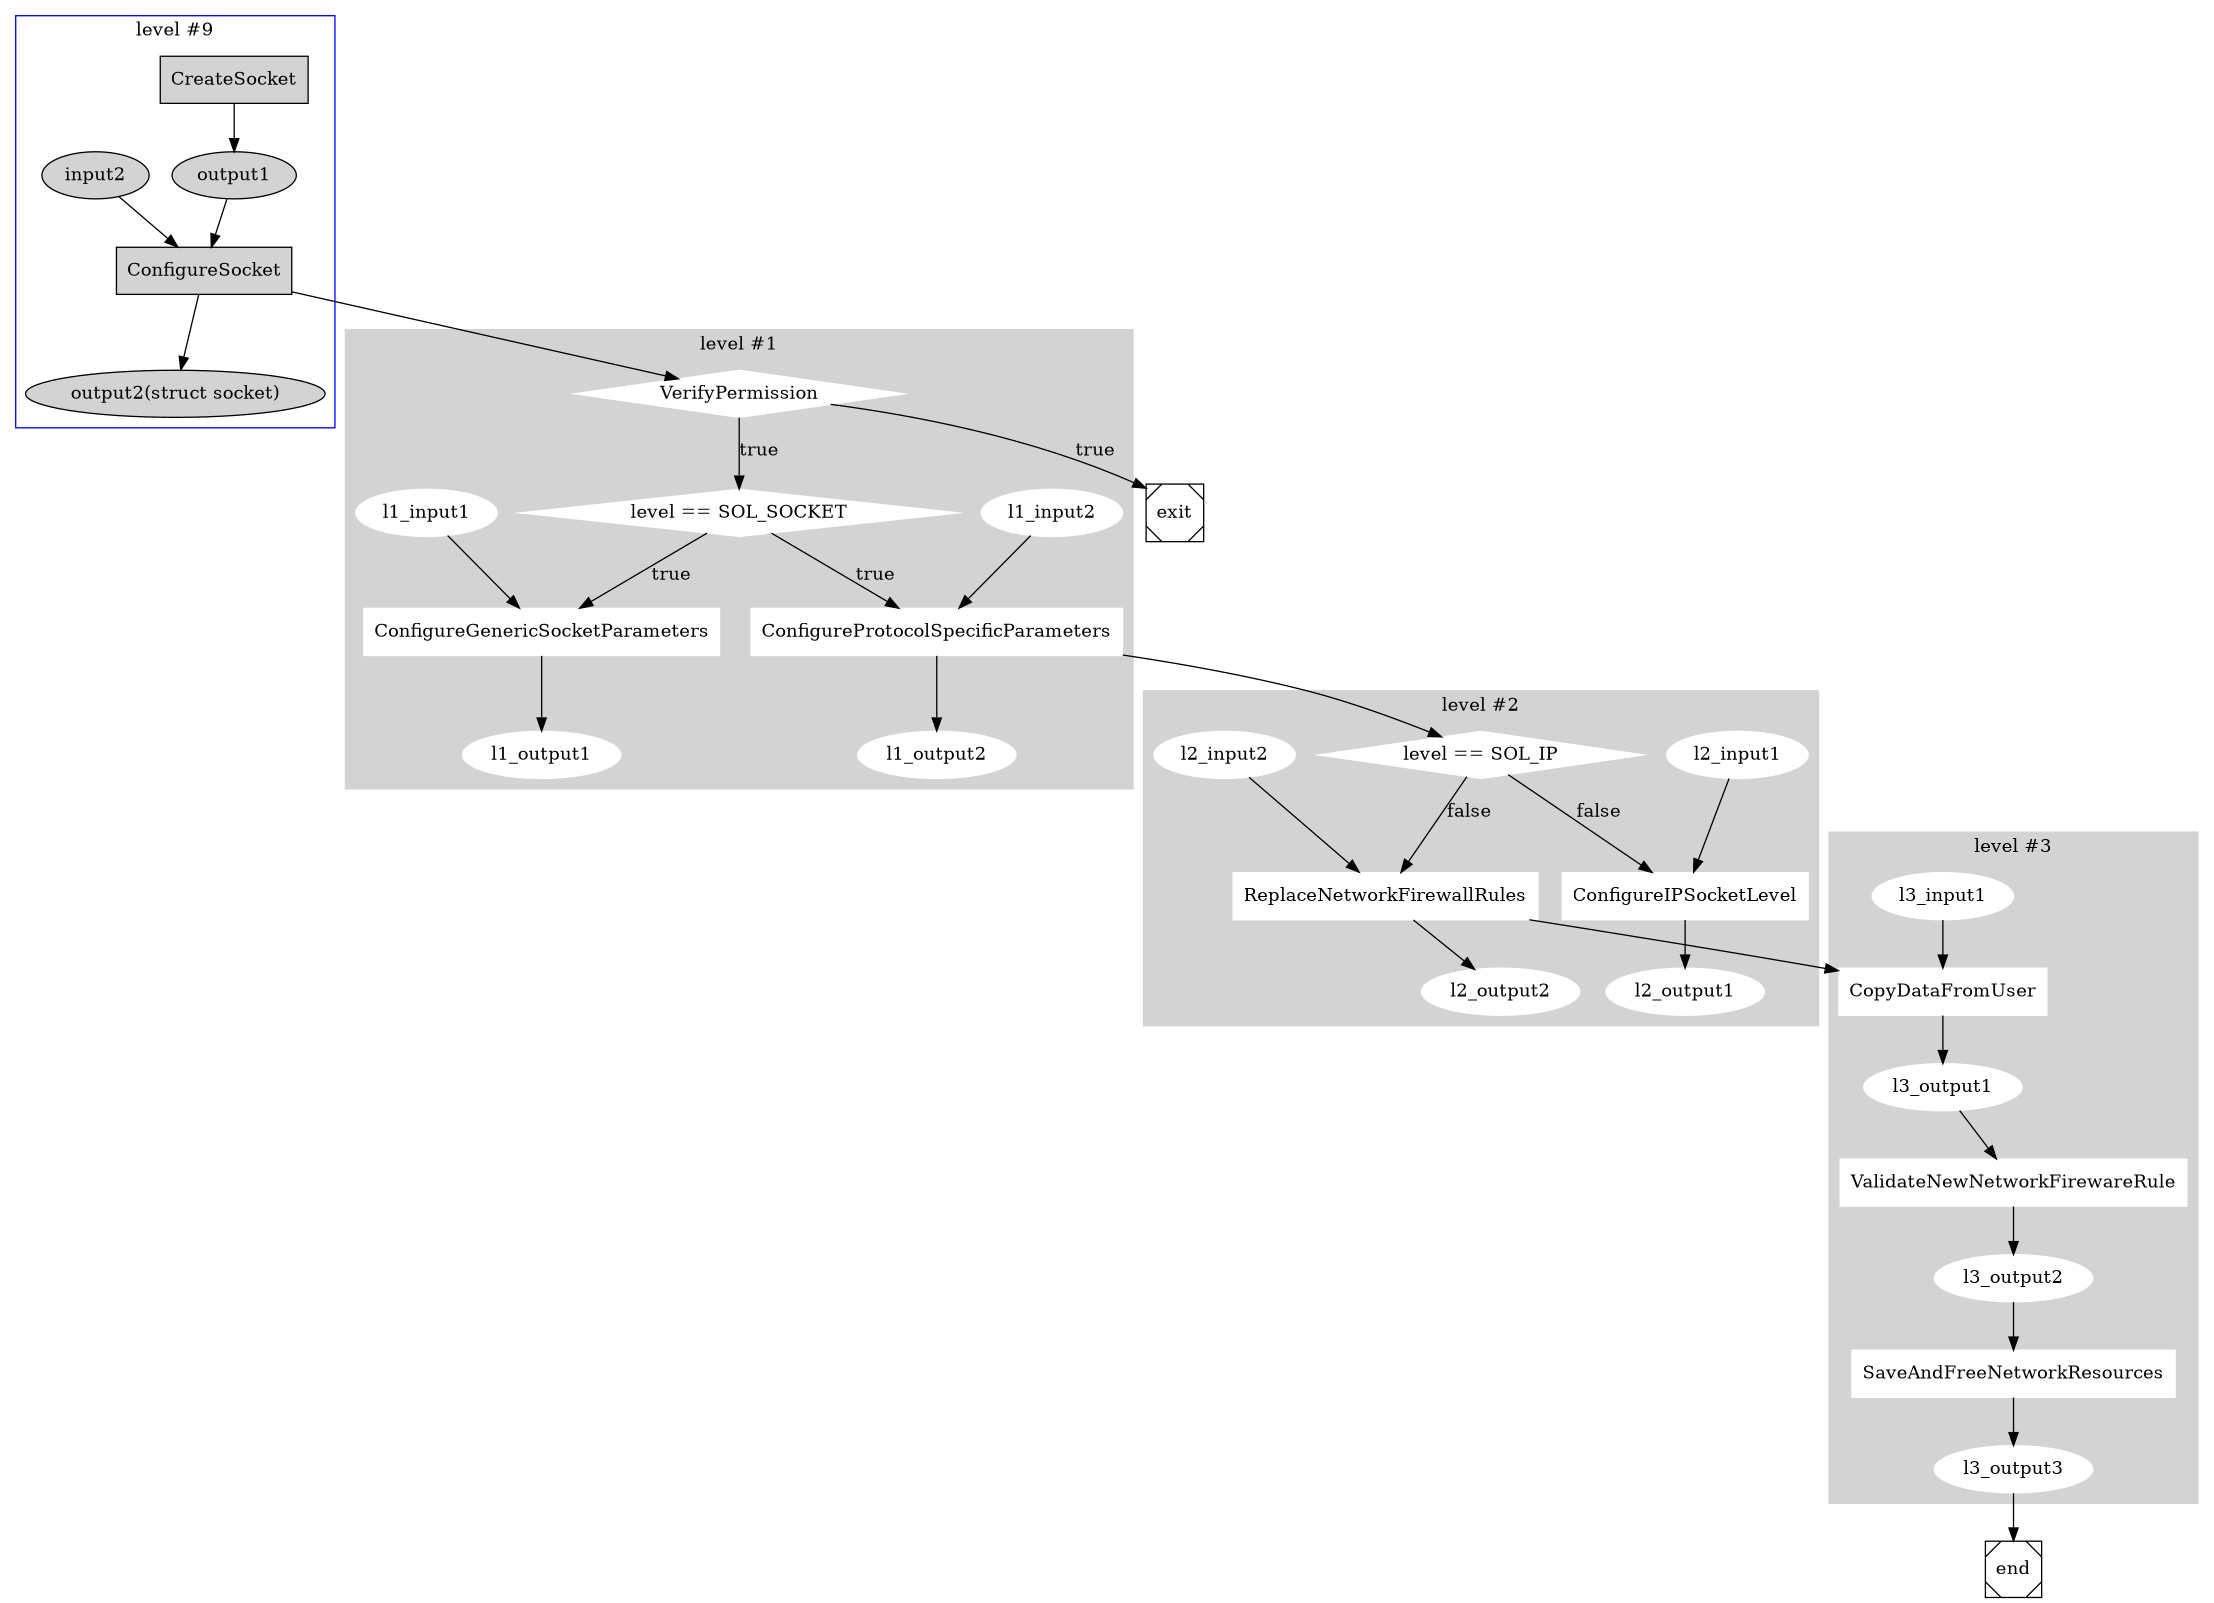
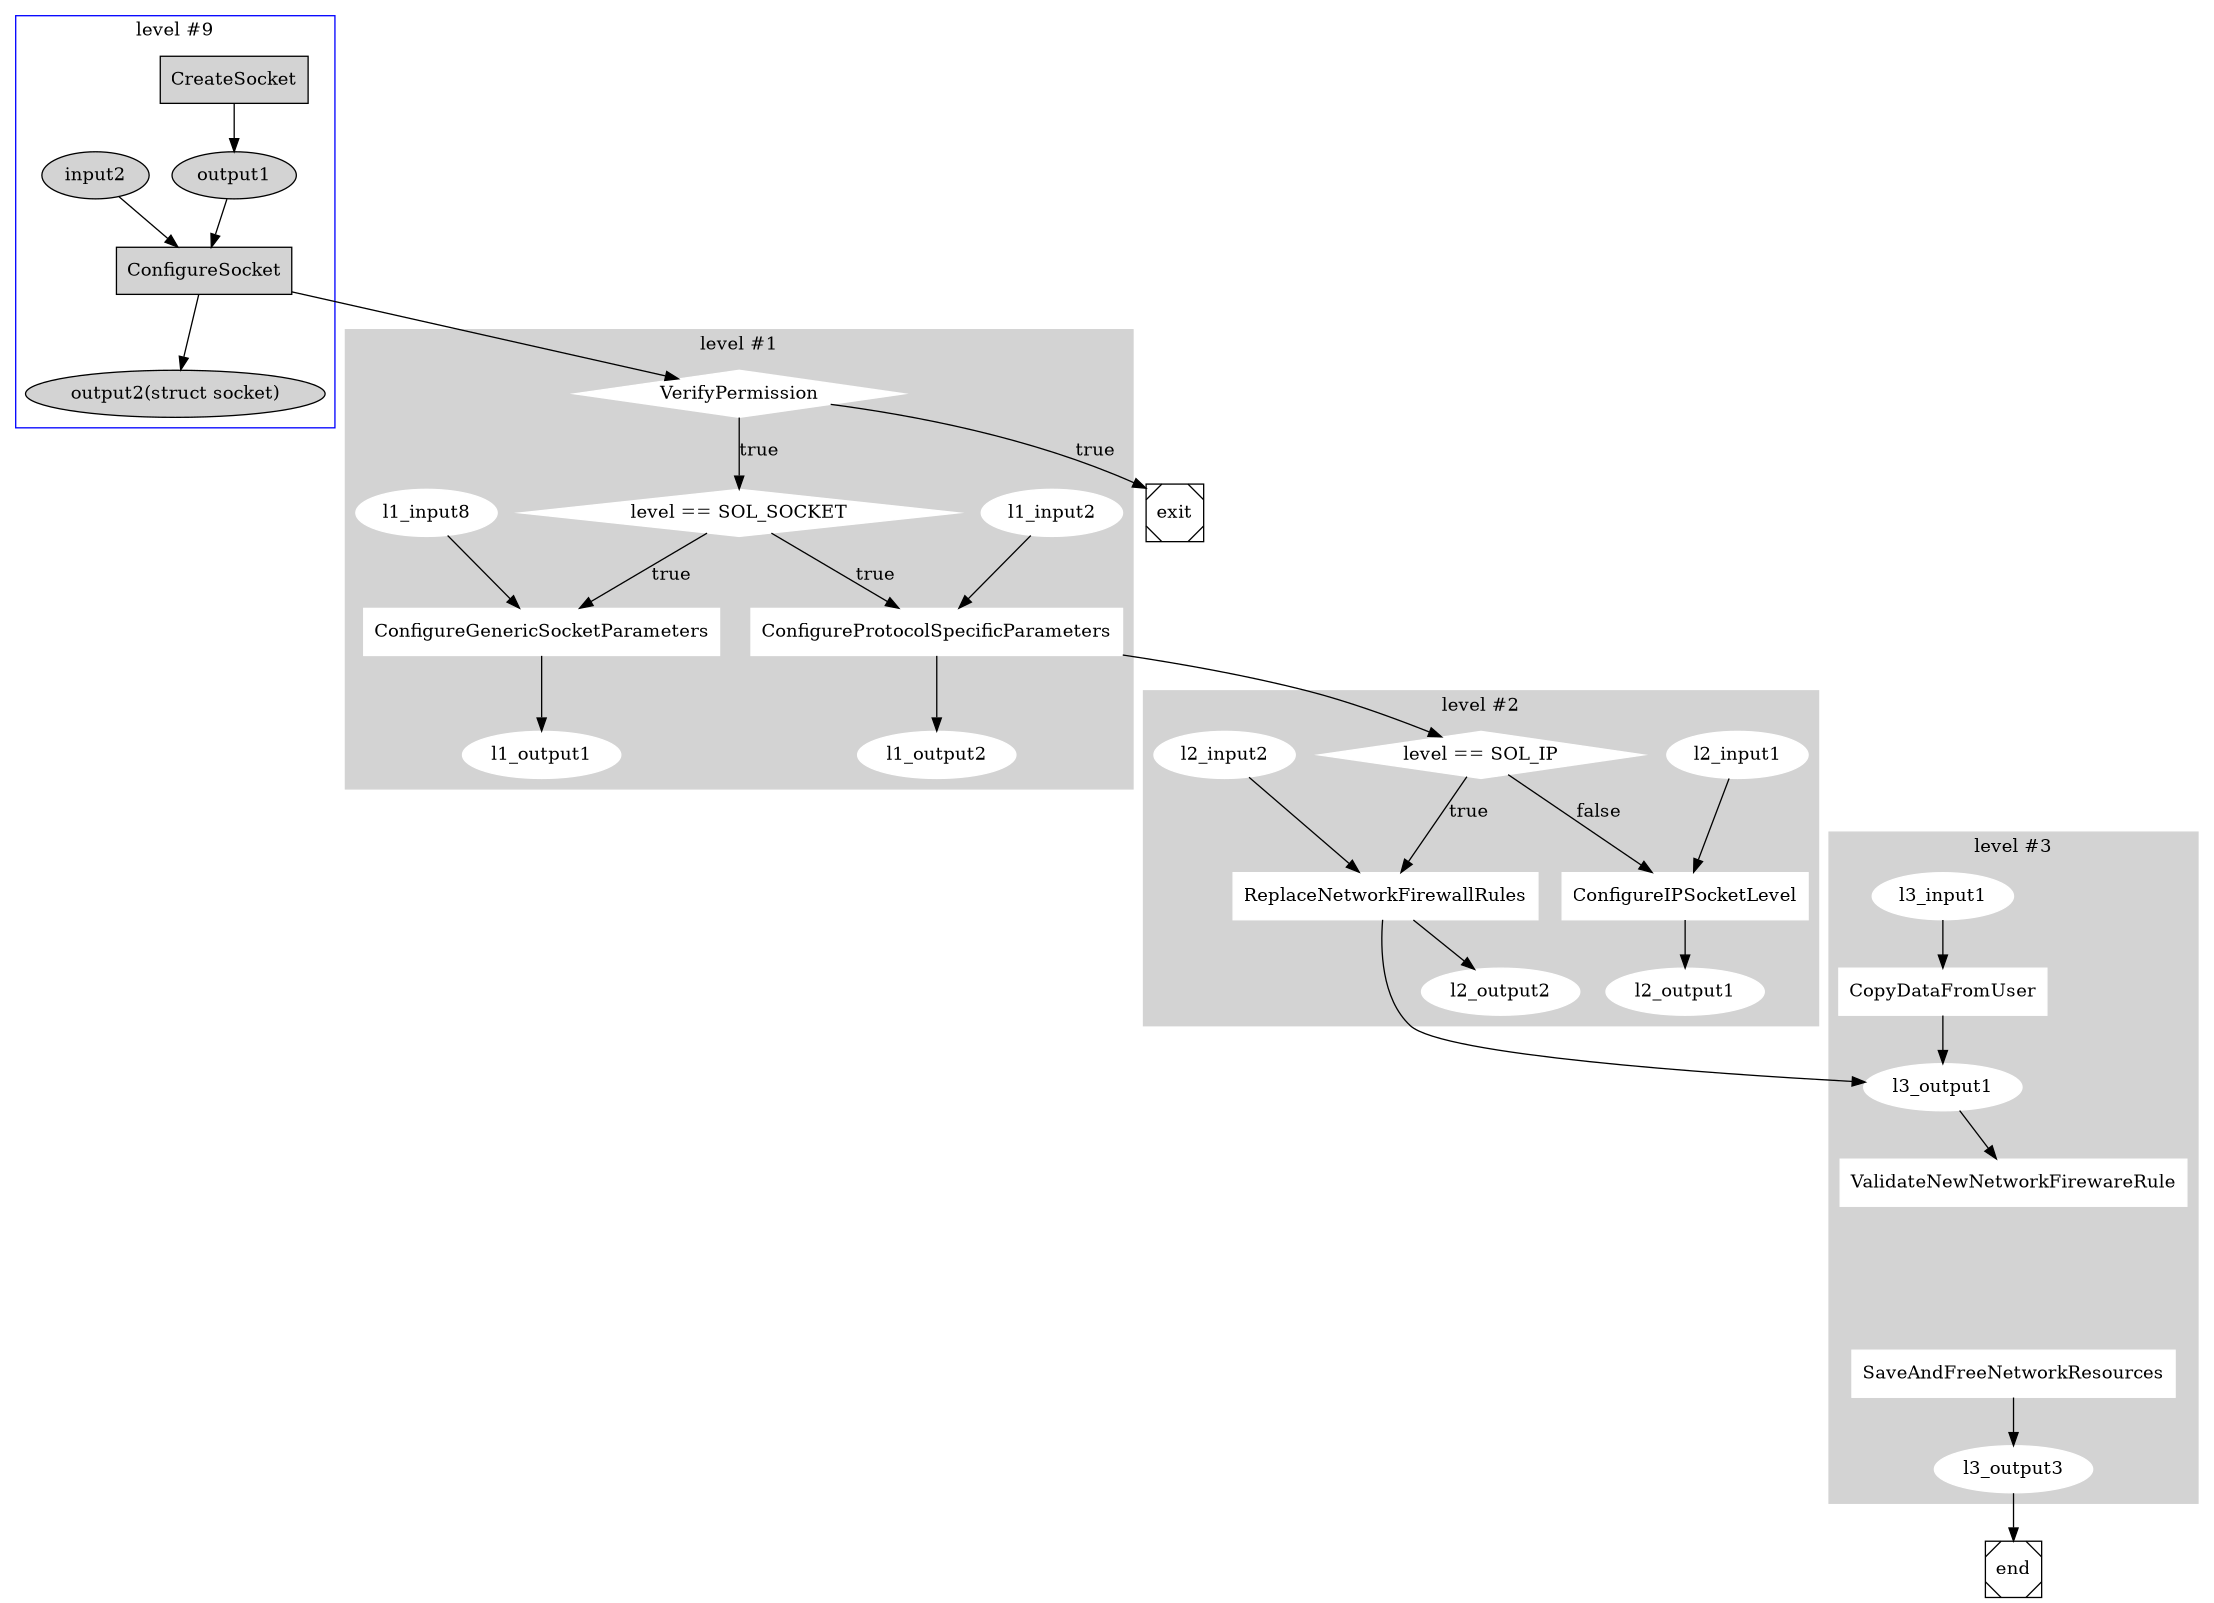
(427, 513) -> (427, 513)
(1469, 812) -> (1469, 812)
(1670, 942) -> (1573, 1060)
(2014, 1278) -> none
